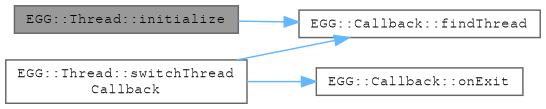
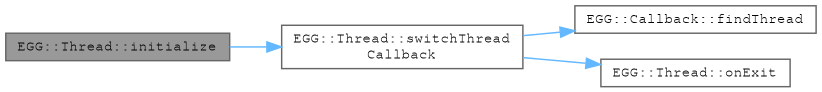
(261, 21) -> (248, 47)
(420, 82) -> (696, 73)
